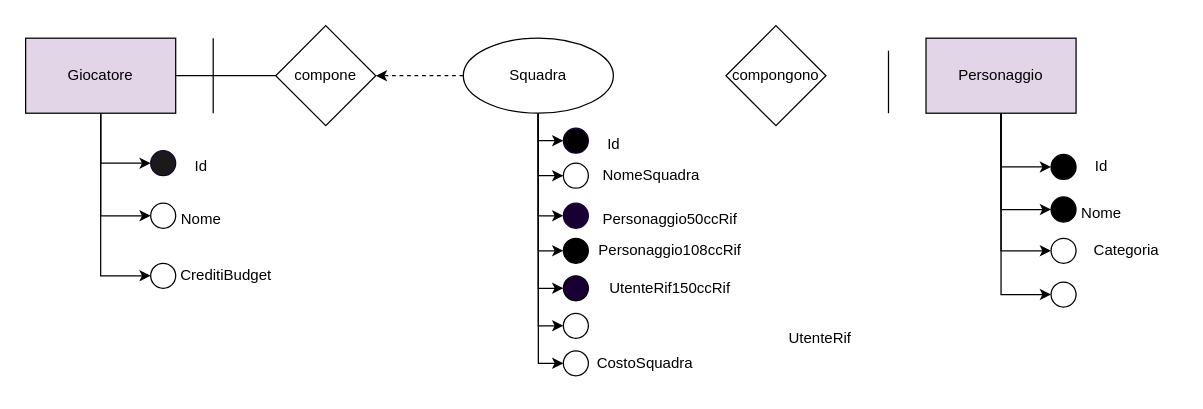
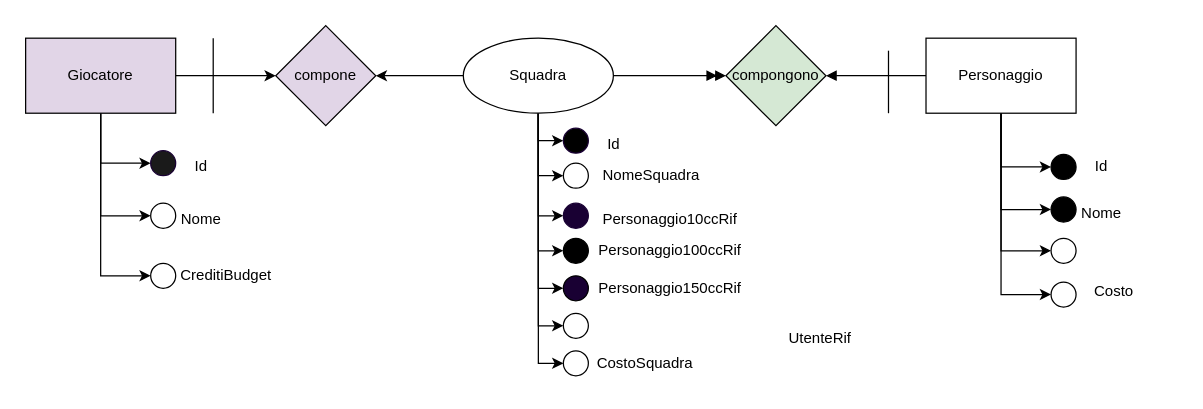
(269, 76) -> (266, 76)
(326, 76) -> (326, 76)
(424, 76) -> (424, 76)
none -> (659, 76)
(776, 76) -> (776, 76)
none -> (881, 76)
(1001, 76) -> (1001, 76)
(670, 219) -> (670, 219)
(670, 251) -> (670, 251)
(1126, 251) -> none
(670, 288) -> (670, 288)
none -> (1113, 292)
